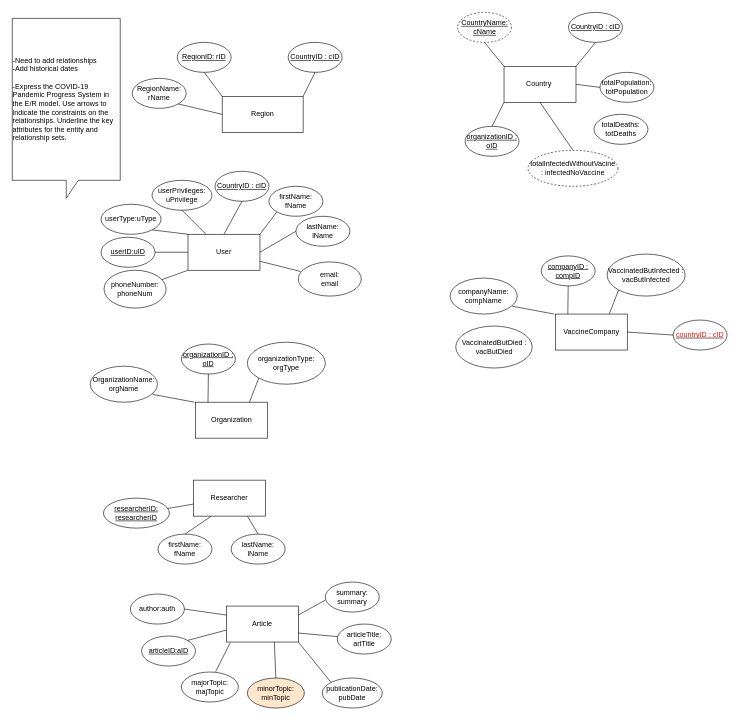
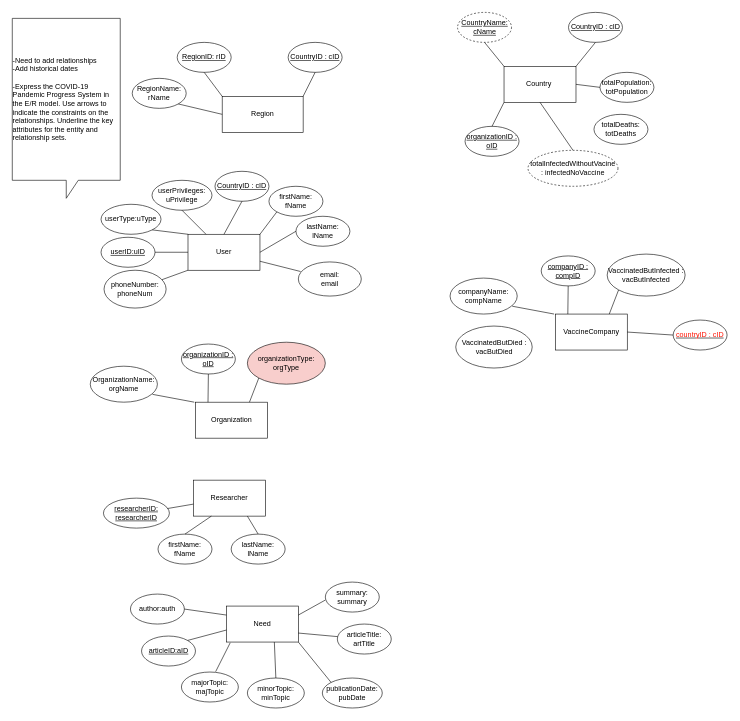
(287, 363) -> (287, 363)
(263, 624) -> (263, 624)
(276, 693) -> (276, 693)
